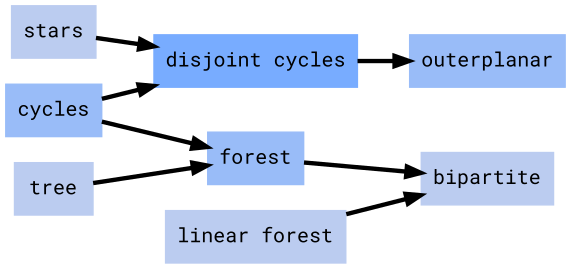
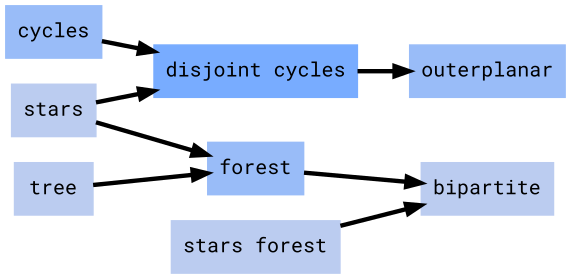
(147, 133) -> (145, 137)
(256, 237) -> (256, 247)
